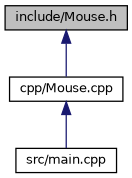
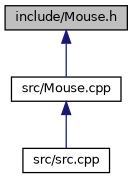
(66, 89) -> (66, 89)
(66, 160) -> (66, 160)
